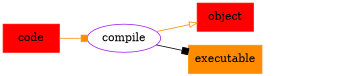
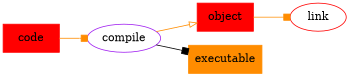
none -> (318, 17)
